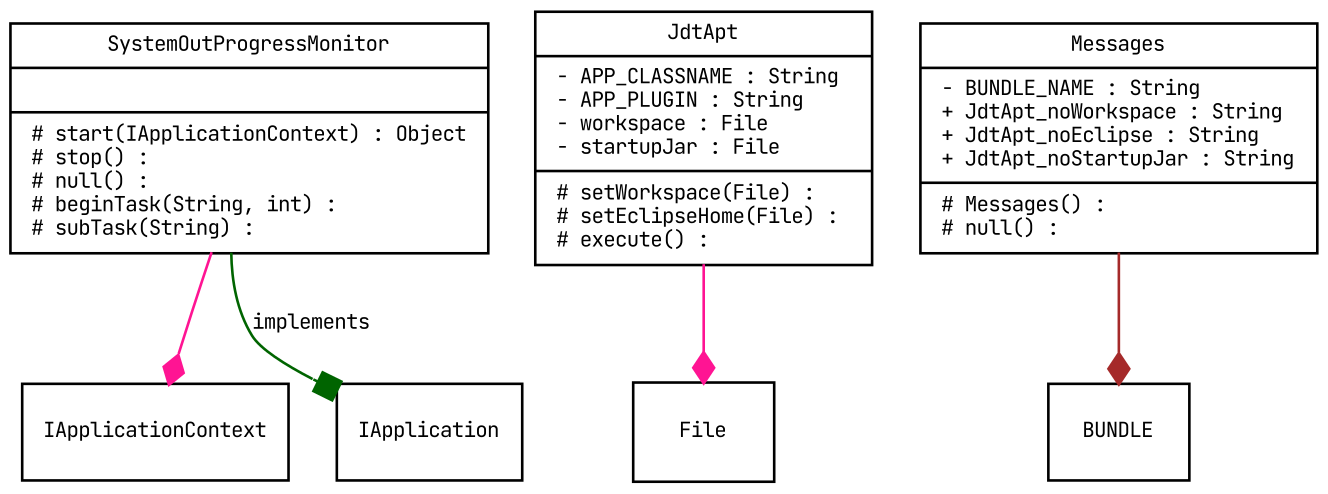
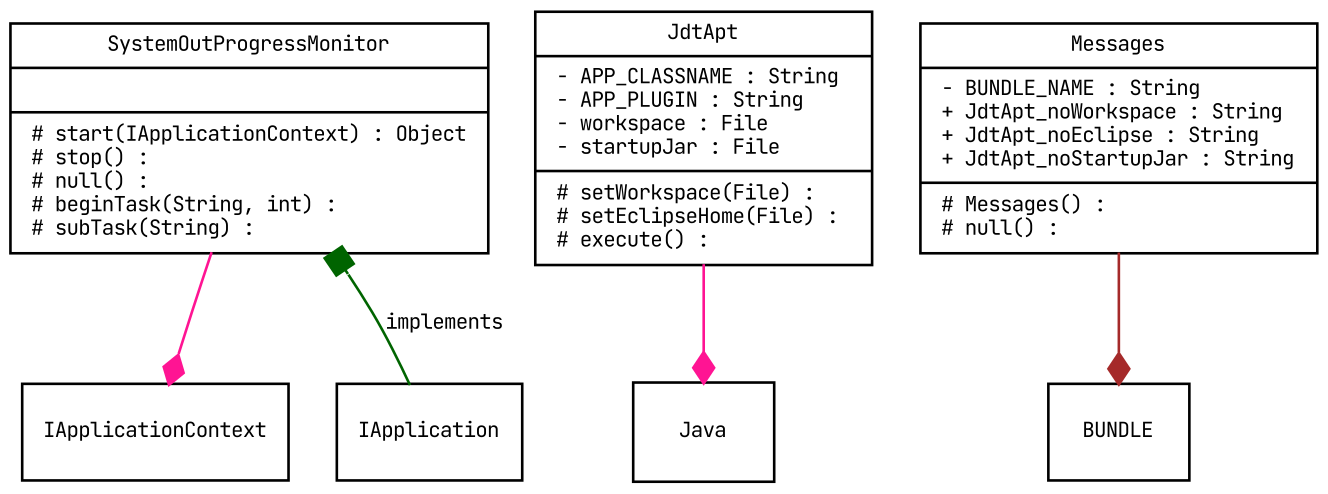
(249, 331) -> (382, 329)
(704, 432) -> (704, 432)
